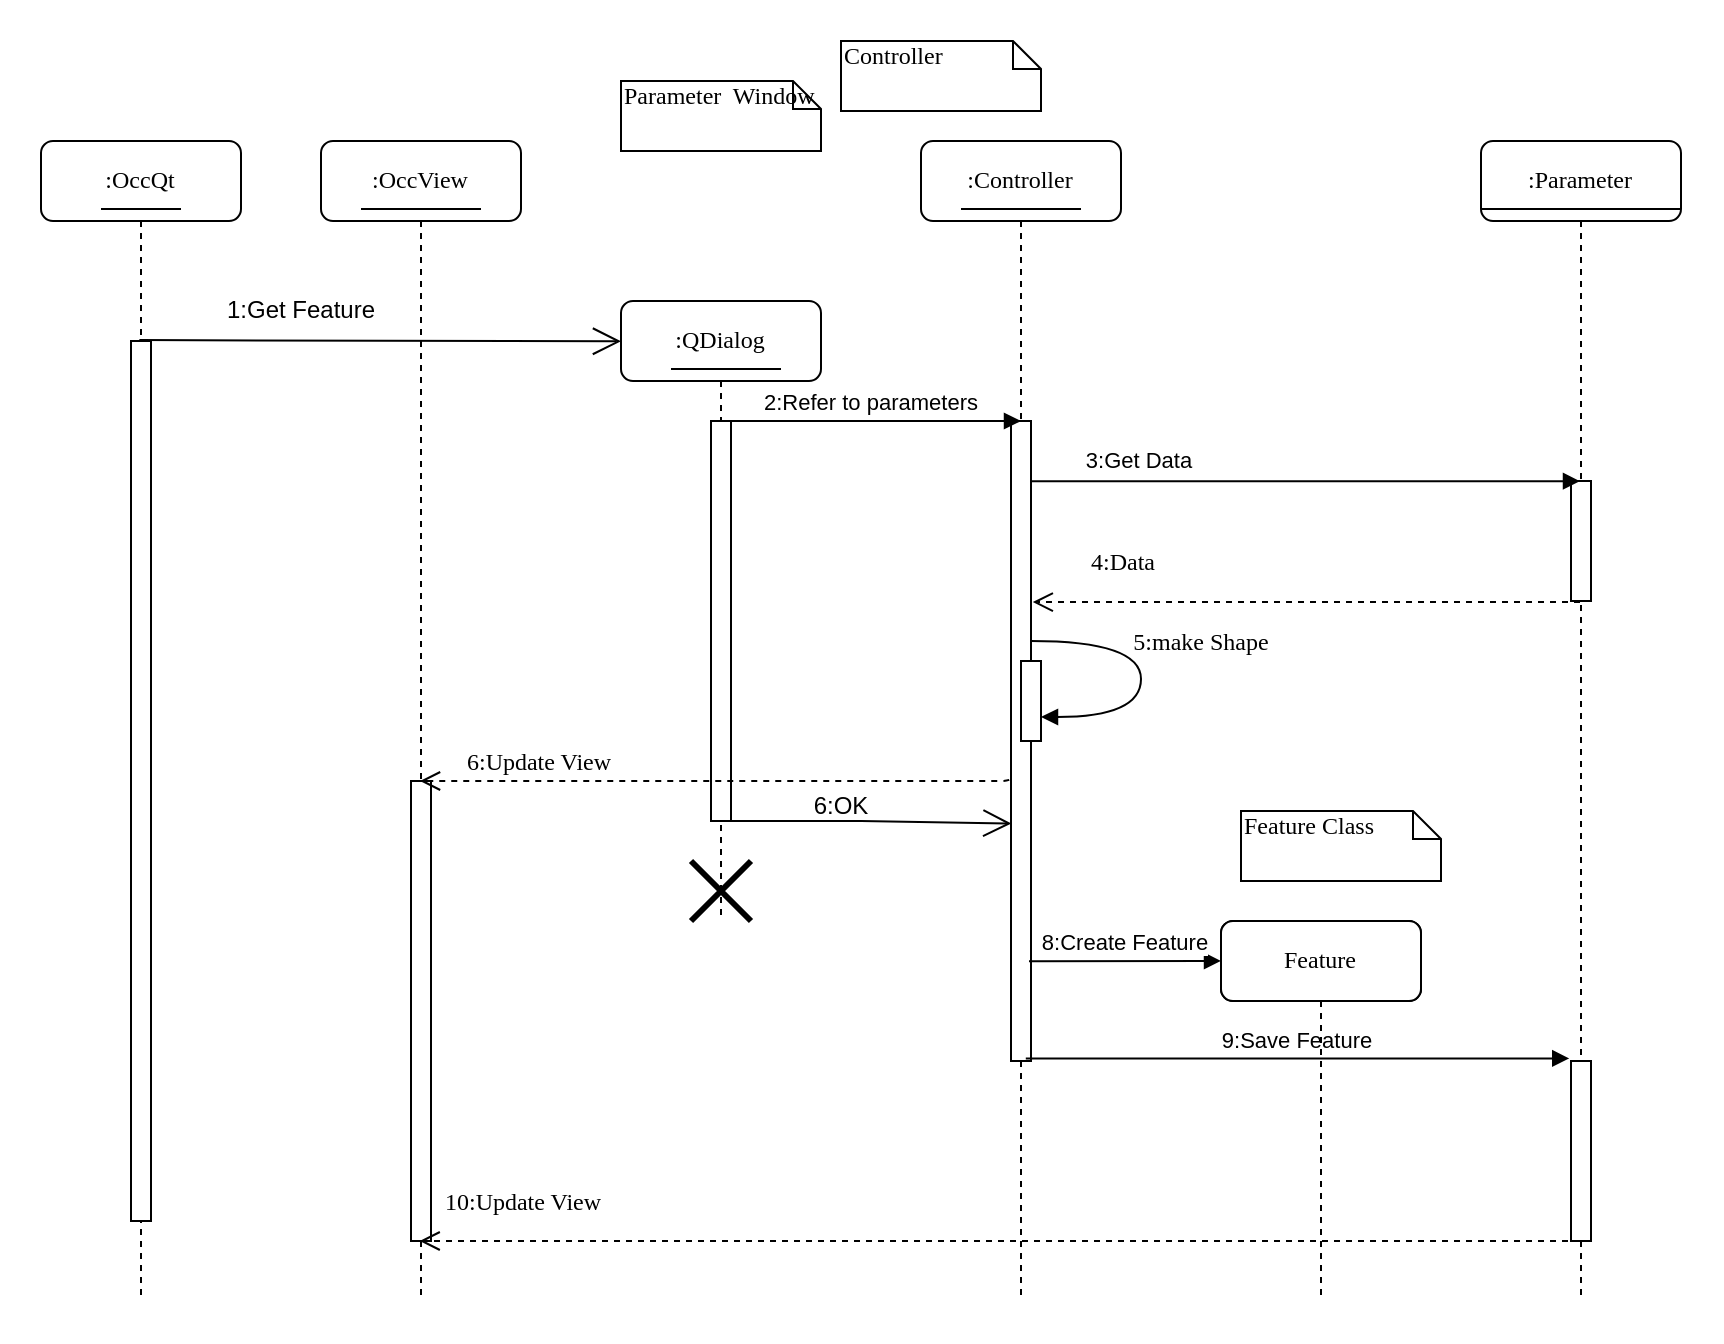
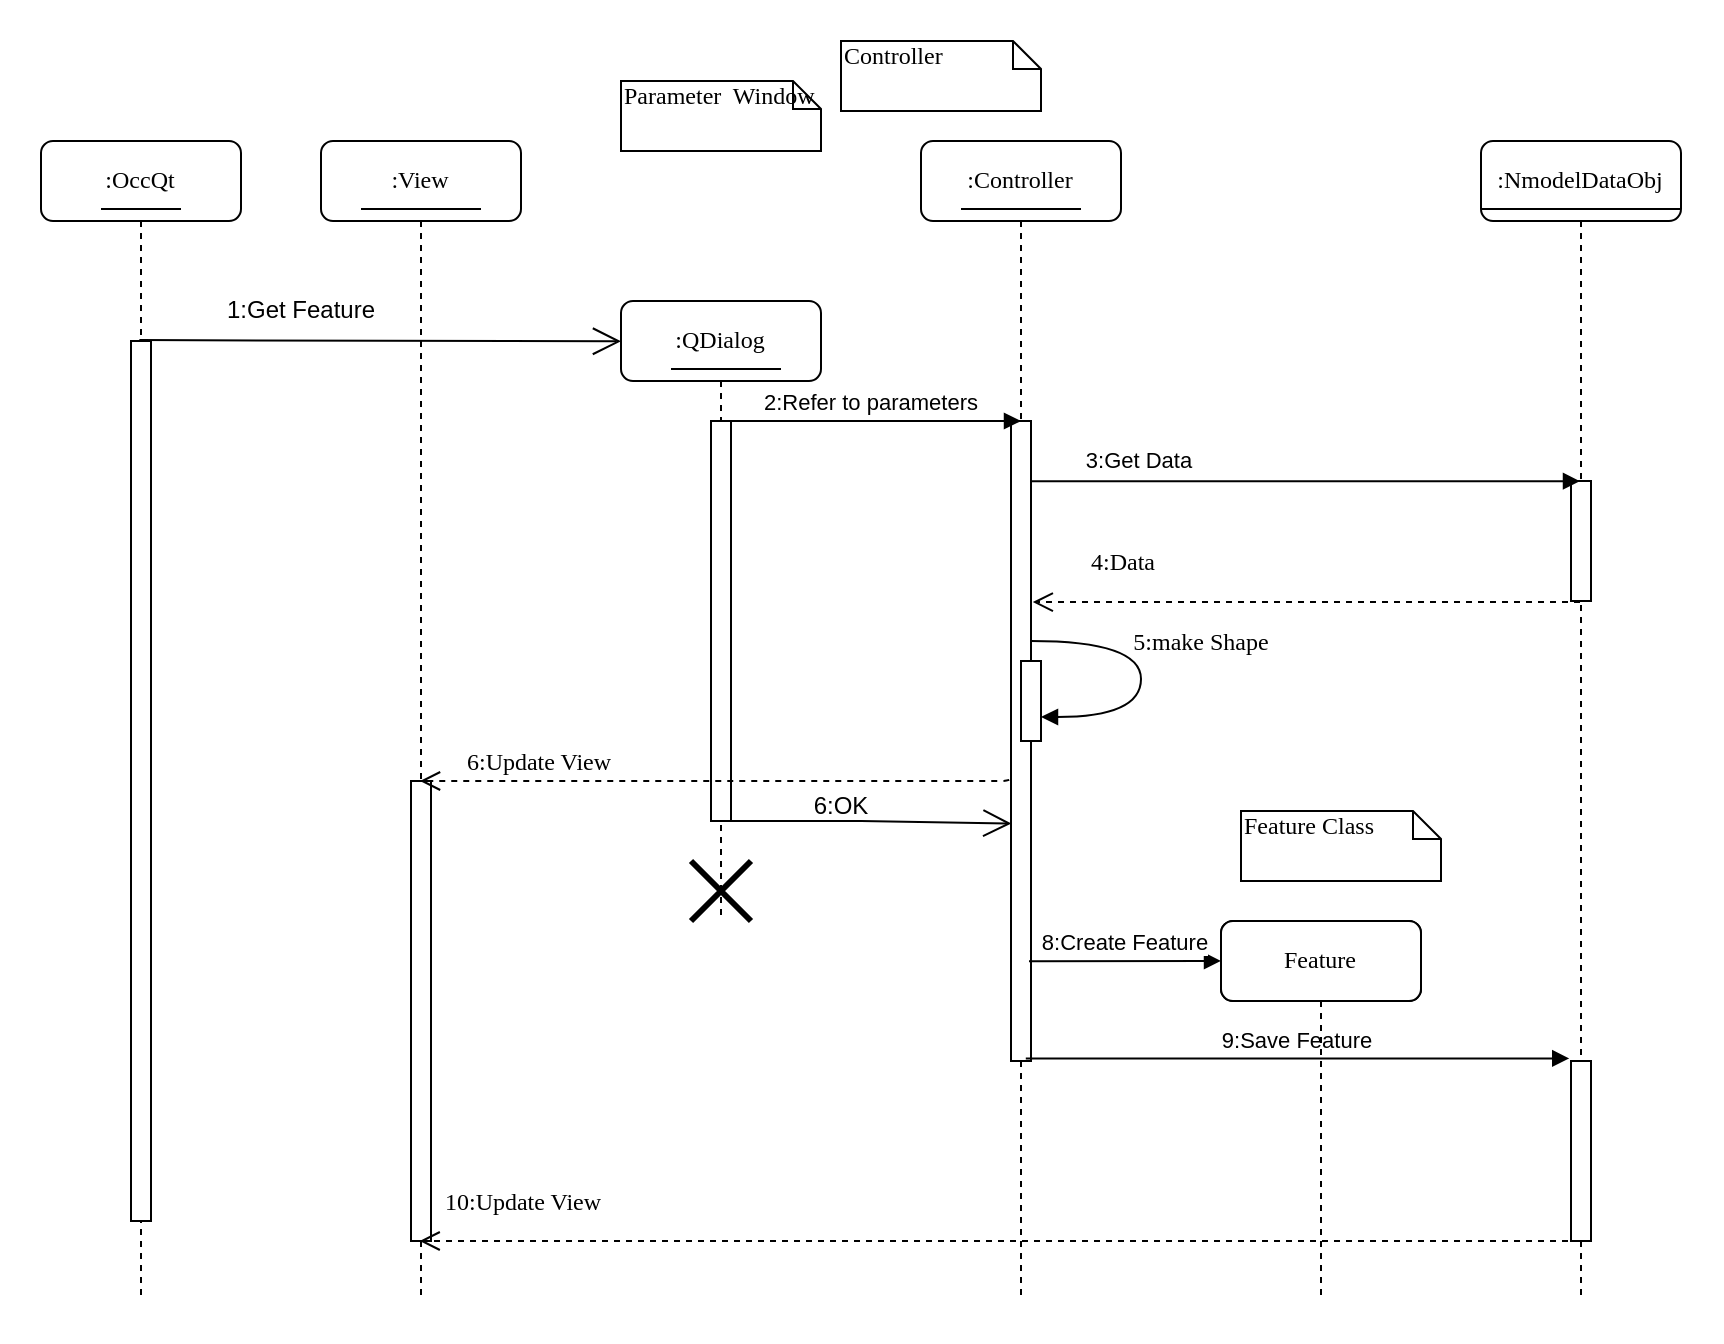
(421, 181) -> (421, 181)
(1581, 181) -> (1581, 181)
